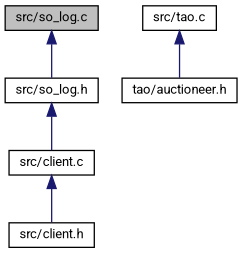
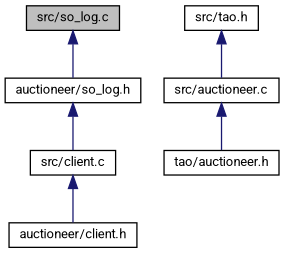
(180, 18) -> (222, 90)
none -> (222, 18)
(52, 90) -> (73, 90)
(52, 235) -> (73, 235)
